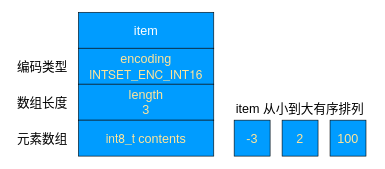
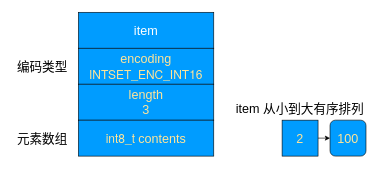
(42, 102) -> none
(252, 138) -> none
none -> (324, 138)
(348, 138) -> (348, 138)
